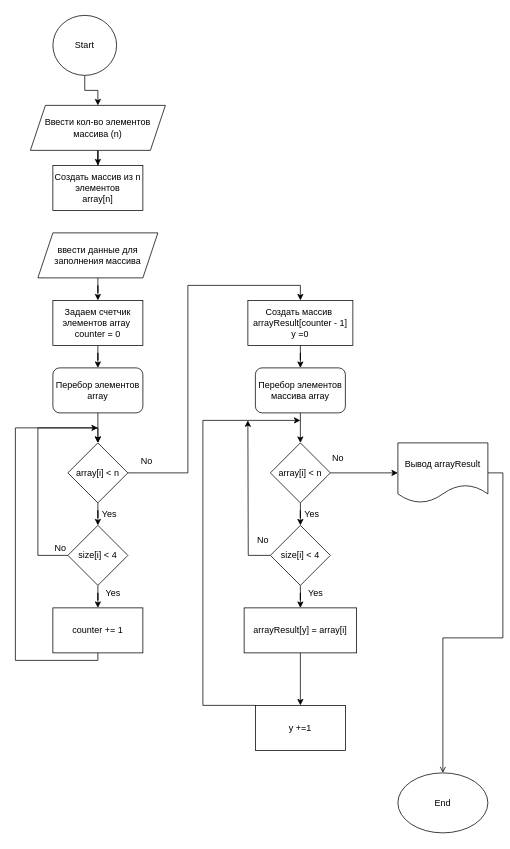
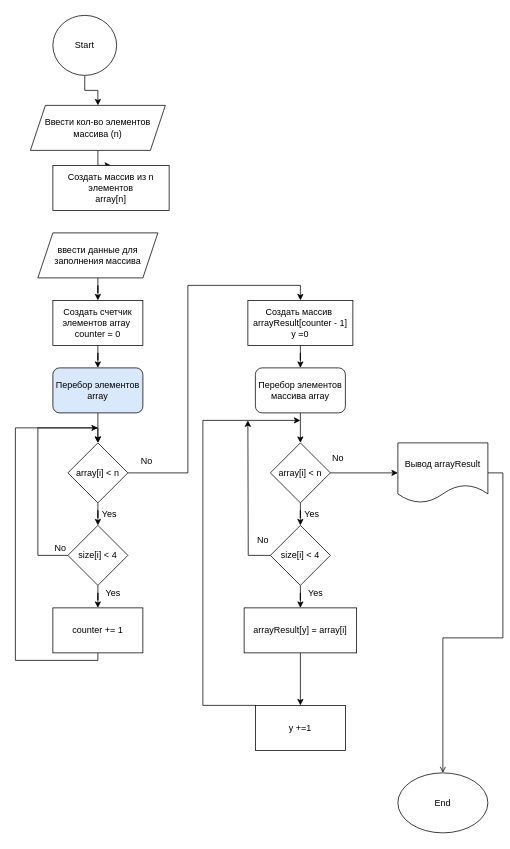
(98, 188) -> (111, 188)
(98, 323) -> (98, 323)
(98, 390) -> (98, 390)
